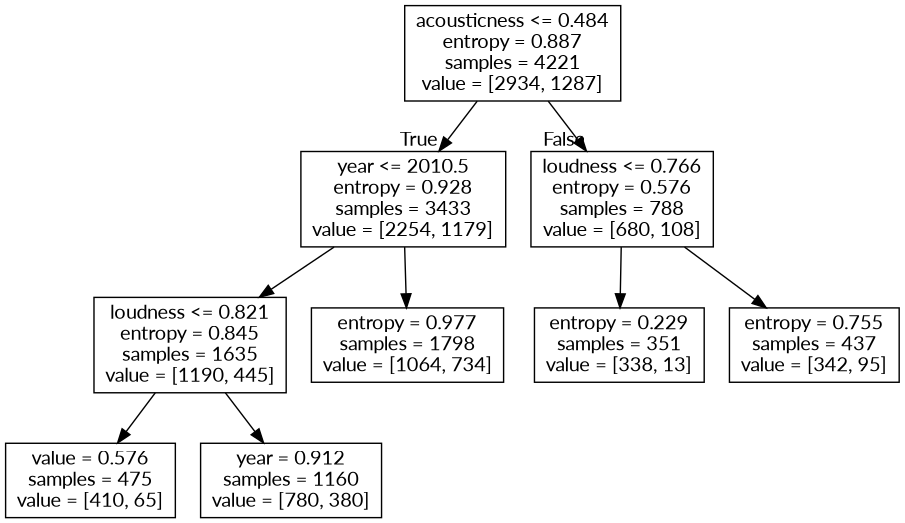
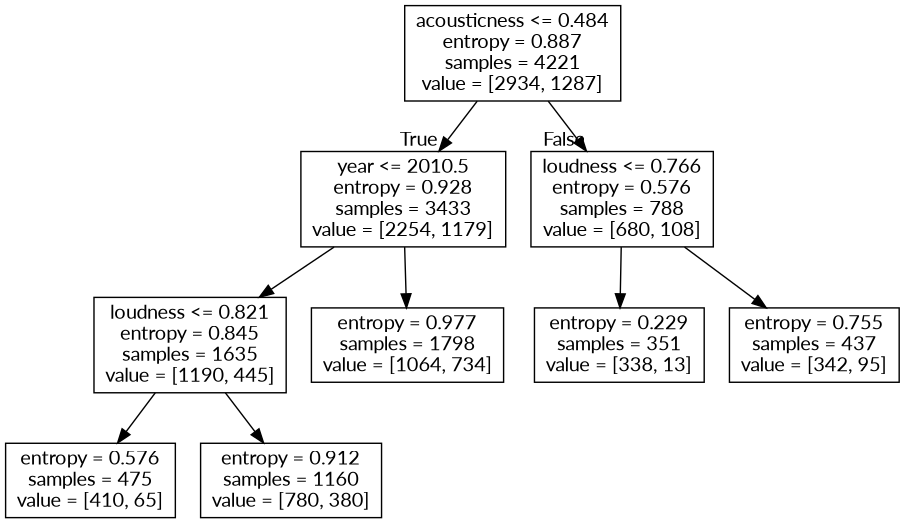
(90, 480) -> (90, 480)
(291, 480) -> (291, 480)
